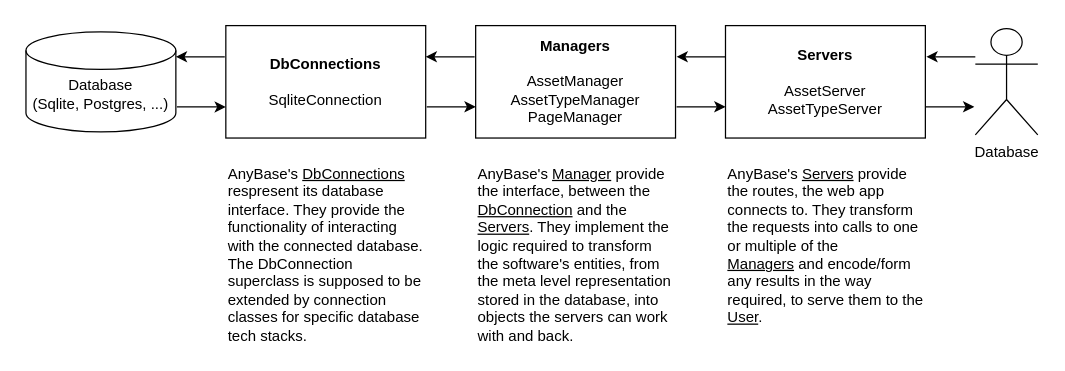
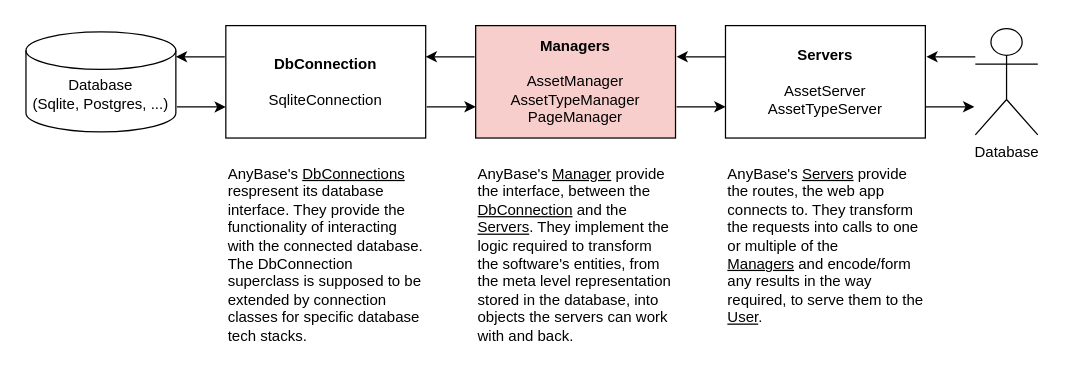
(326, 82) -> (326, 82)
(576, 82) -> (576, 82)
